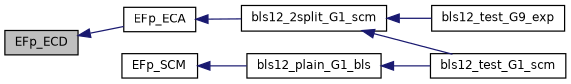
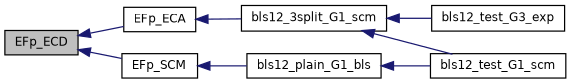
(314, 18) -> (314, 18)
(498, 18) -> (498, 18)
none -> (106, 55)
